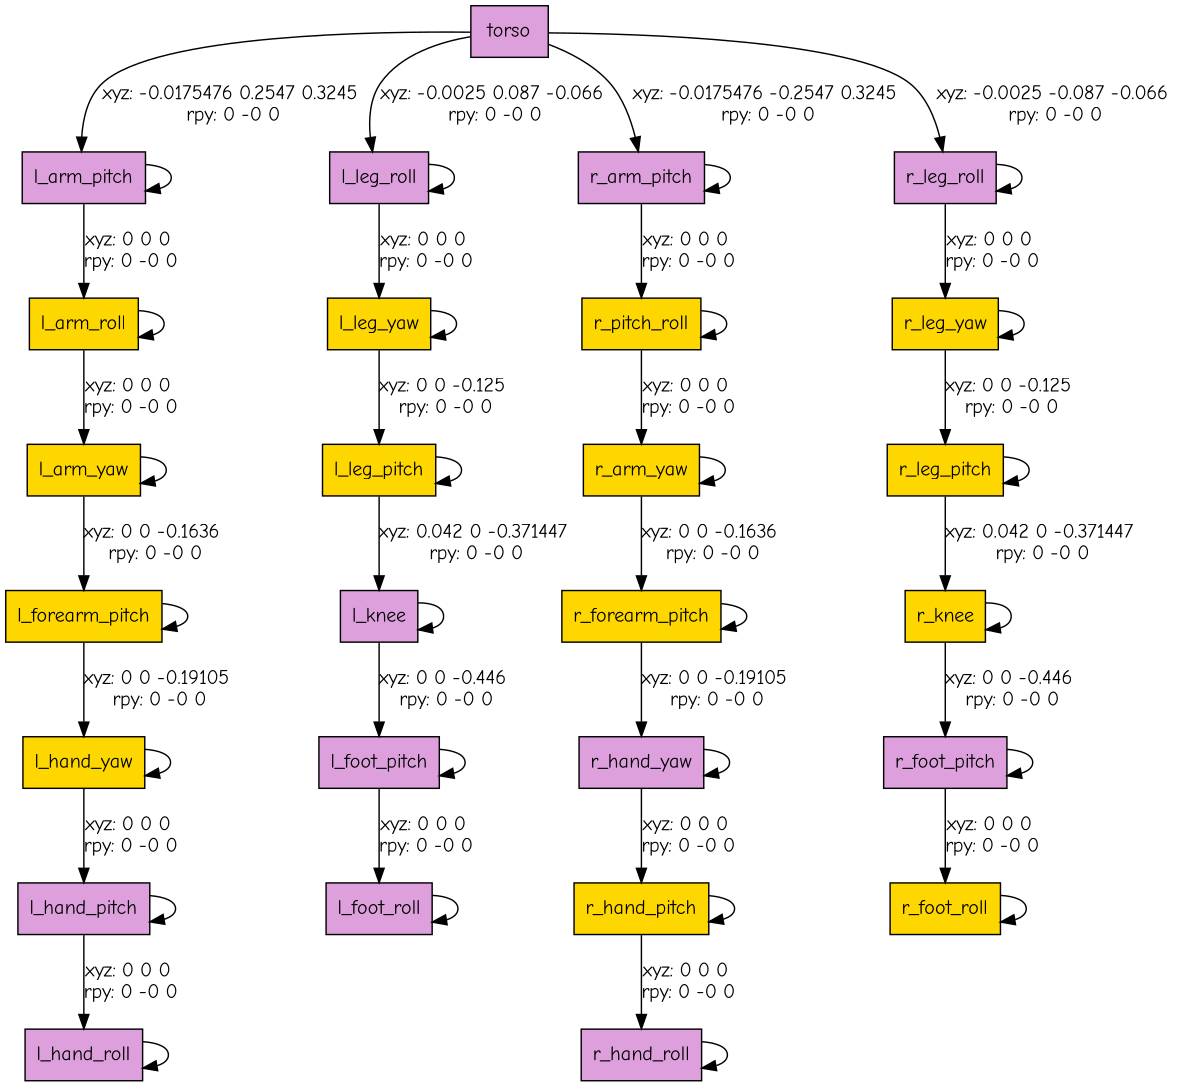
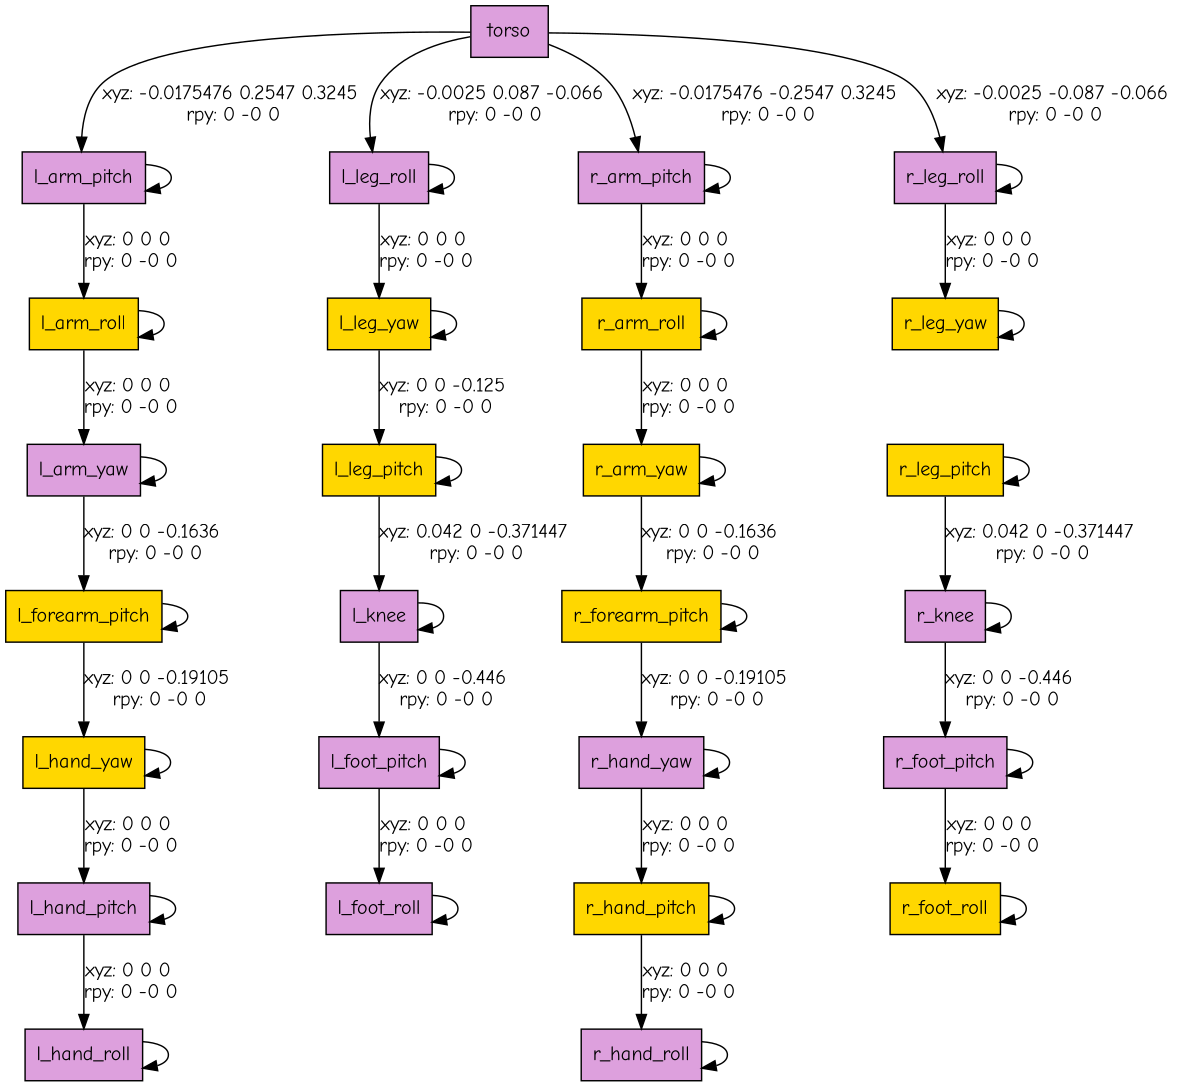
(641, 324) -> (641, 324)
(945, 390) -> none
(84, 470) -> (84, 470)
(945, 616) -> (945, 616)
